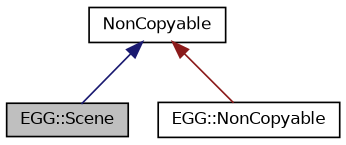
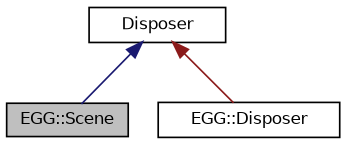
(157, 25) -> (157, 25)
(249, 120) -> (249, 120)
